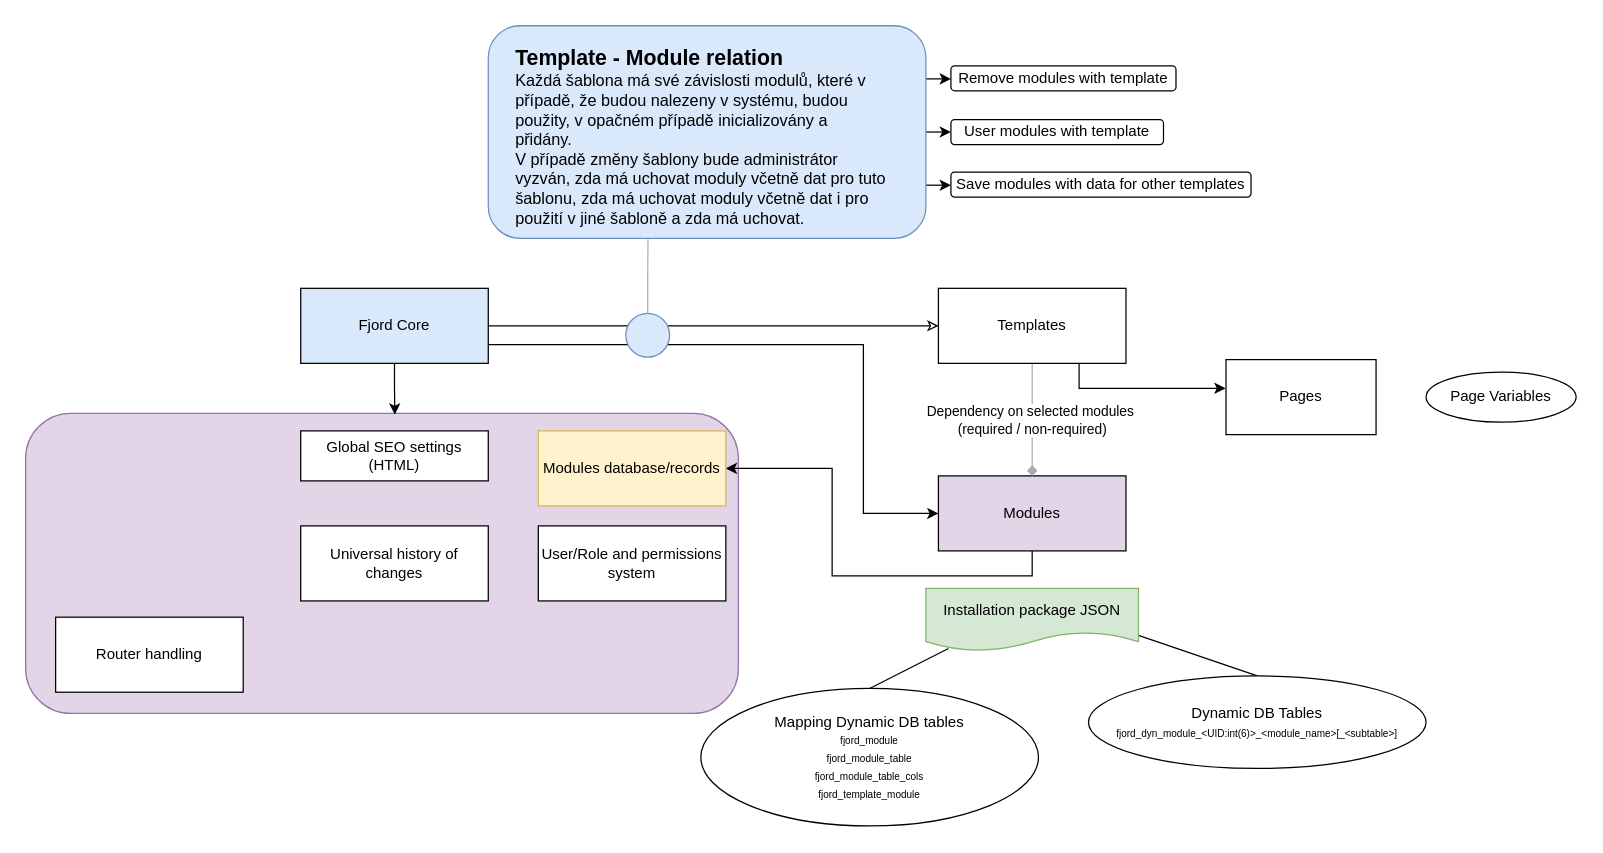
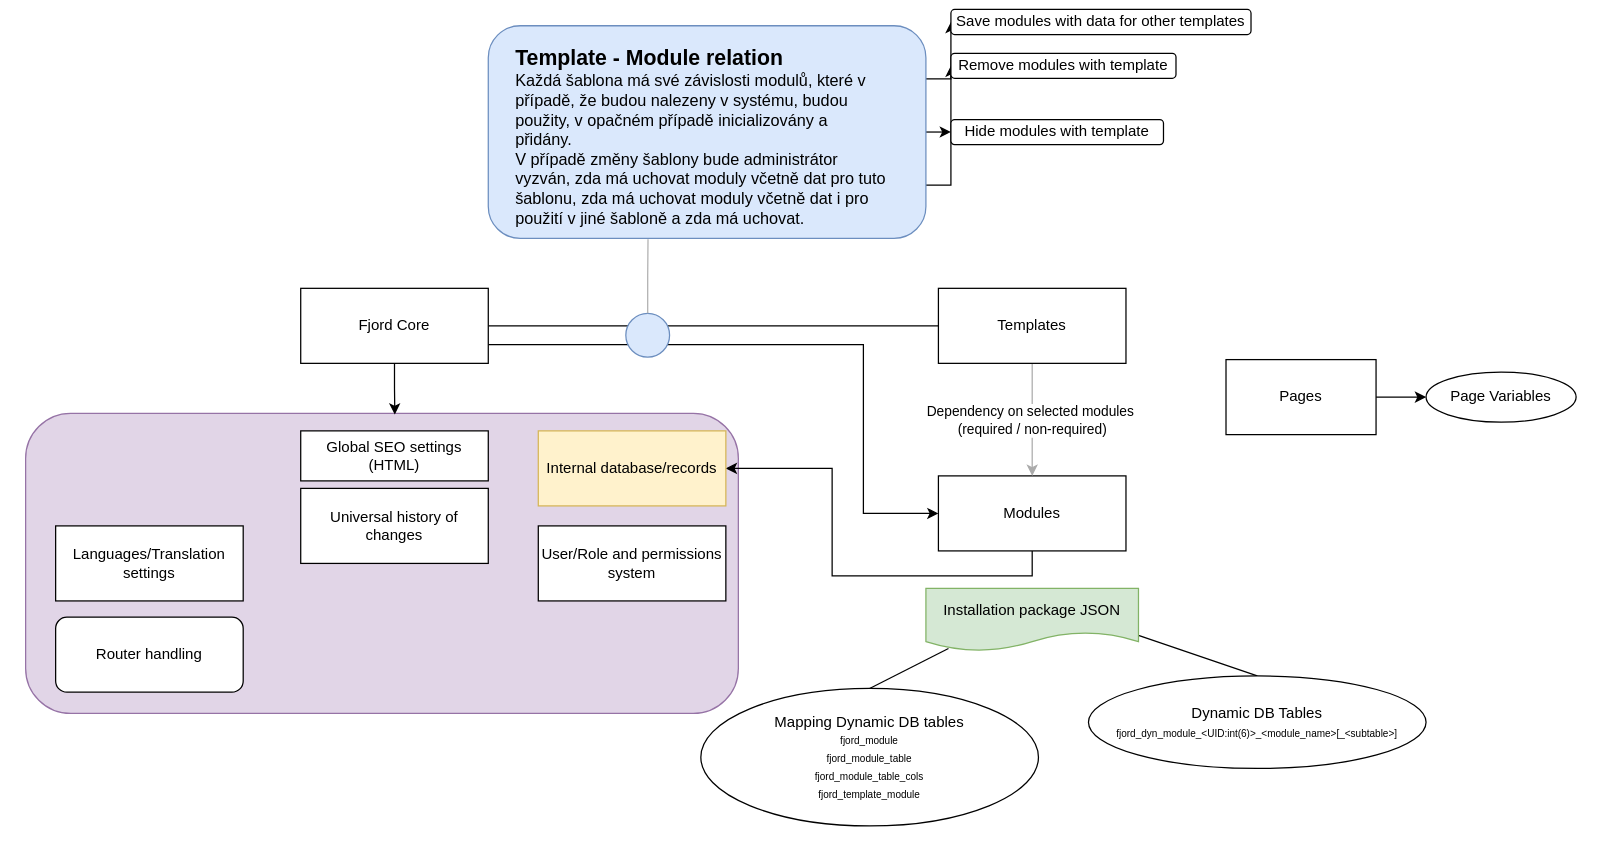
(1063, 78) -> (1063, 66)
(1057, 132) -> (1057, 132)
(1101, 184) -> (1101, 22)
(394, 326) -> (394, 326)
(928, 326) -> (931, 326)
(1135, 388) -> none
none -> (1397, 397)
(1032, 465) -> (1032, 466)
(632, 468) -> (632, 468)
(1032, 513) -> (1032, 513)
none -> (149, 563)
(394, 563) -> (394, 526)
(149, 654) -> (149, 654)
